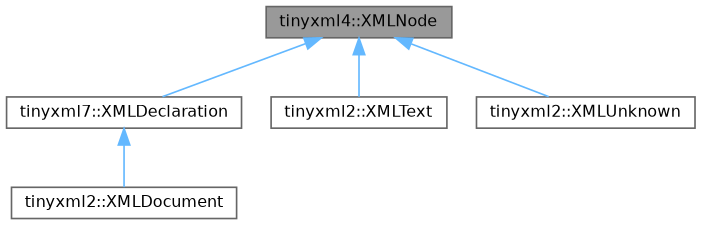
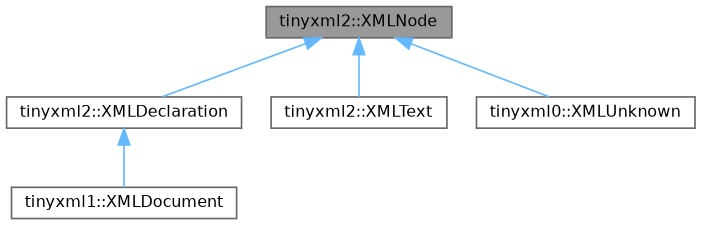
(359, 22) -> (359, 22)
(124, 113) -> (124, 113)
(586, 113) -> (586, 113)
(124, 203) -> (124, 203)
